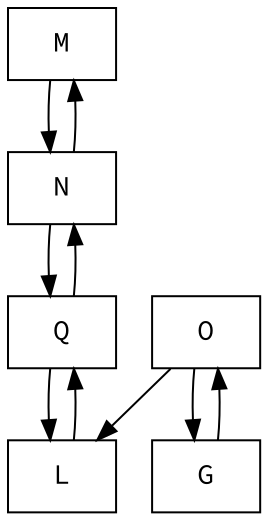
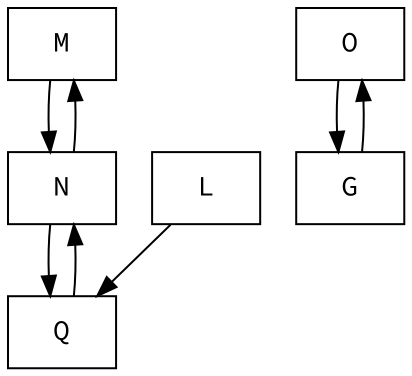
(49, 394) -> none
(141, 397) -> none
